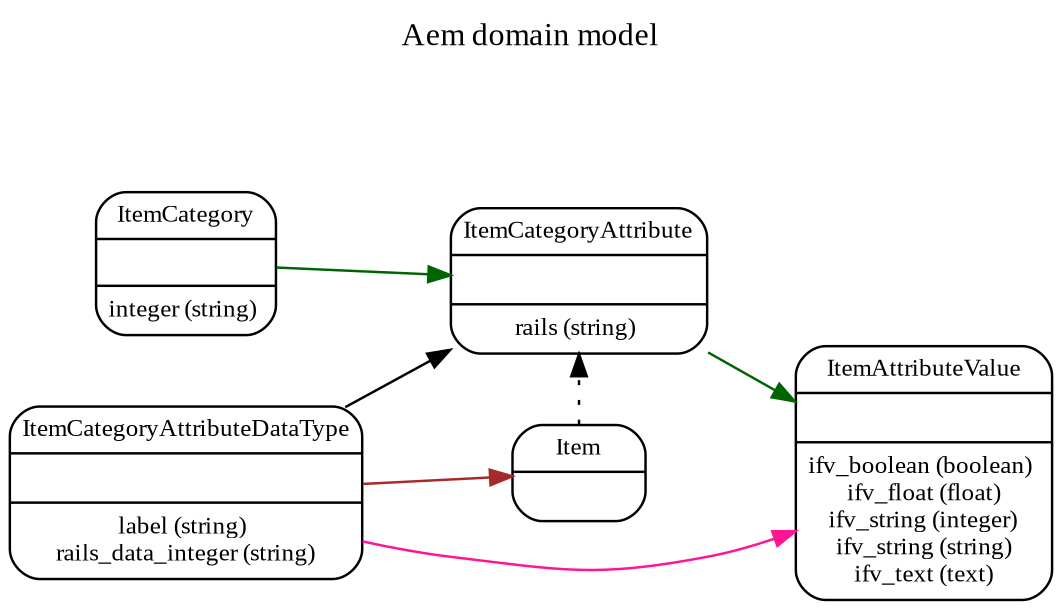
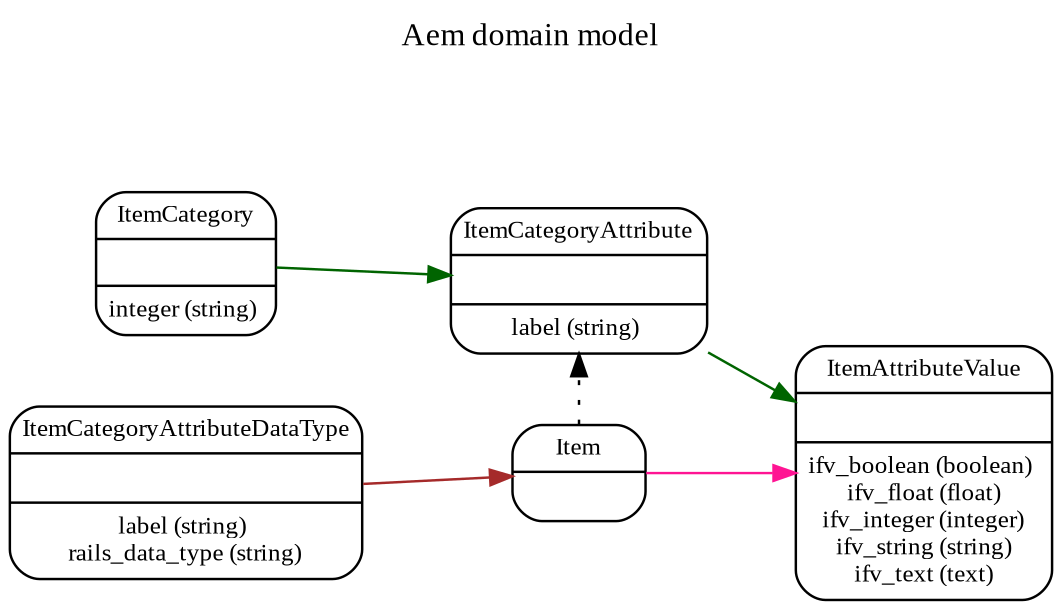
(579, 328) -> (579, 328)
(388, 384) -> none
(924, 520) -> (924, 520)
(186, 553) -> (186, 553)
(569, 569) -> (709, 473)
